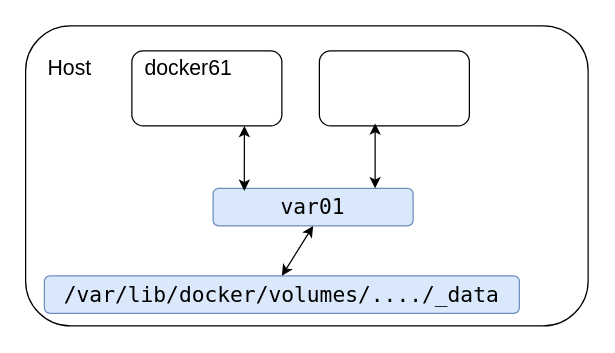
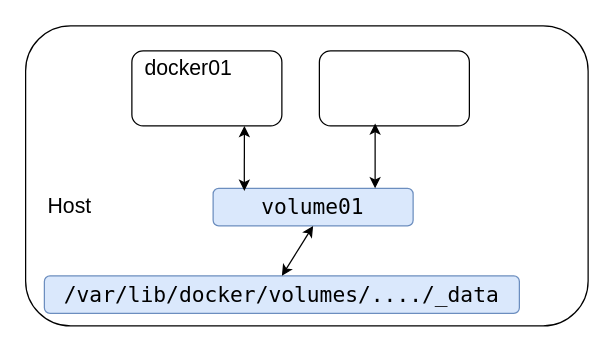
(69, 69) -> (69, 207)
(189, 69) -> (189, 69)
(313, 207) -> (313, 207)
